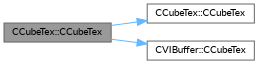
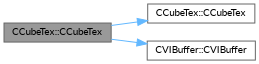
(201, 51) -> (201, 51)
